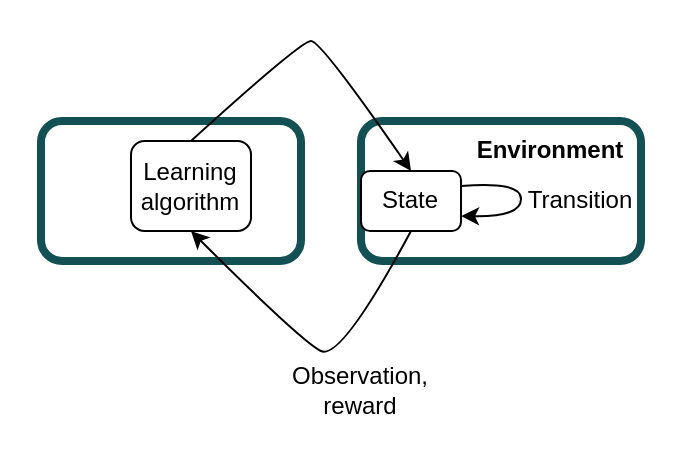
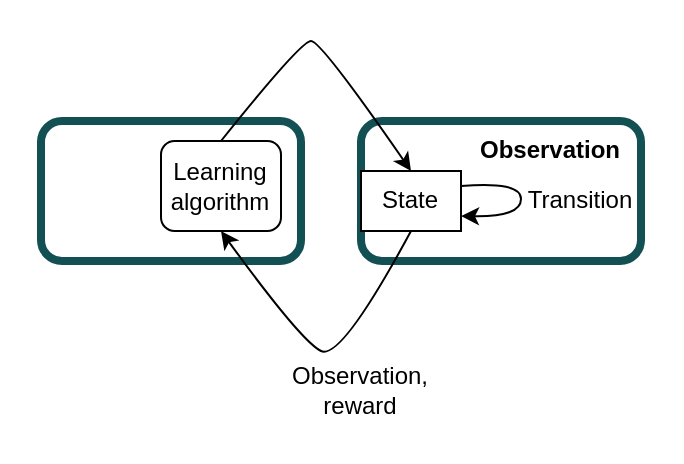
(551, 151) -> (551, 151)
(191, 186) -> (221, 186)
(411, 201) -> (411, 201)
